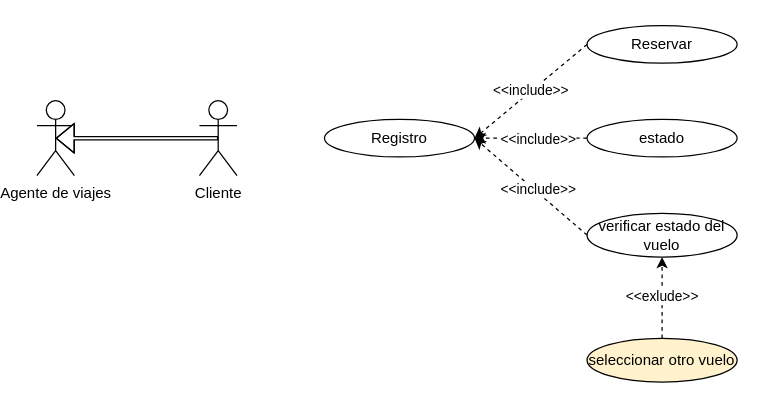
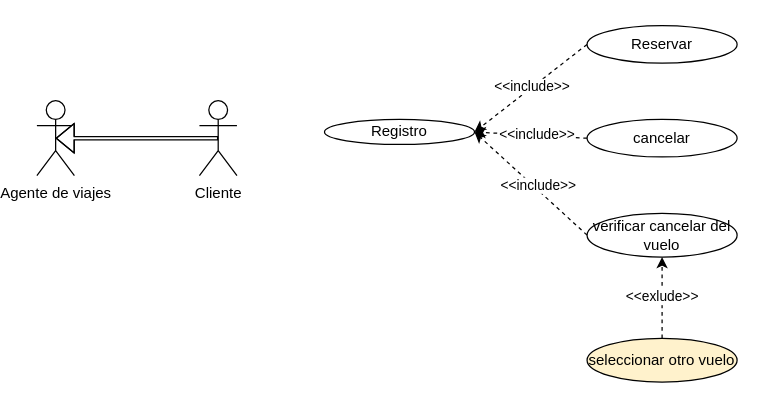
(399, 138) -> (399, 132)
(662, 138) -> (662, 138)
(662, 236) -> (662, 236)
